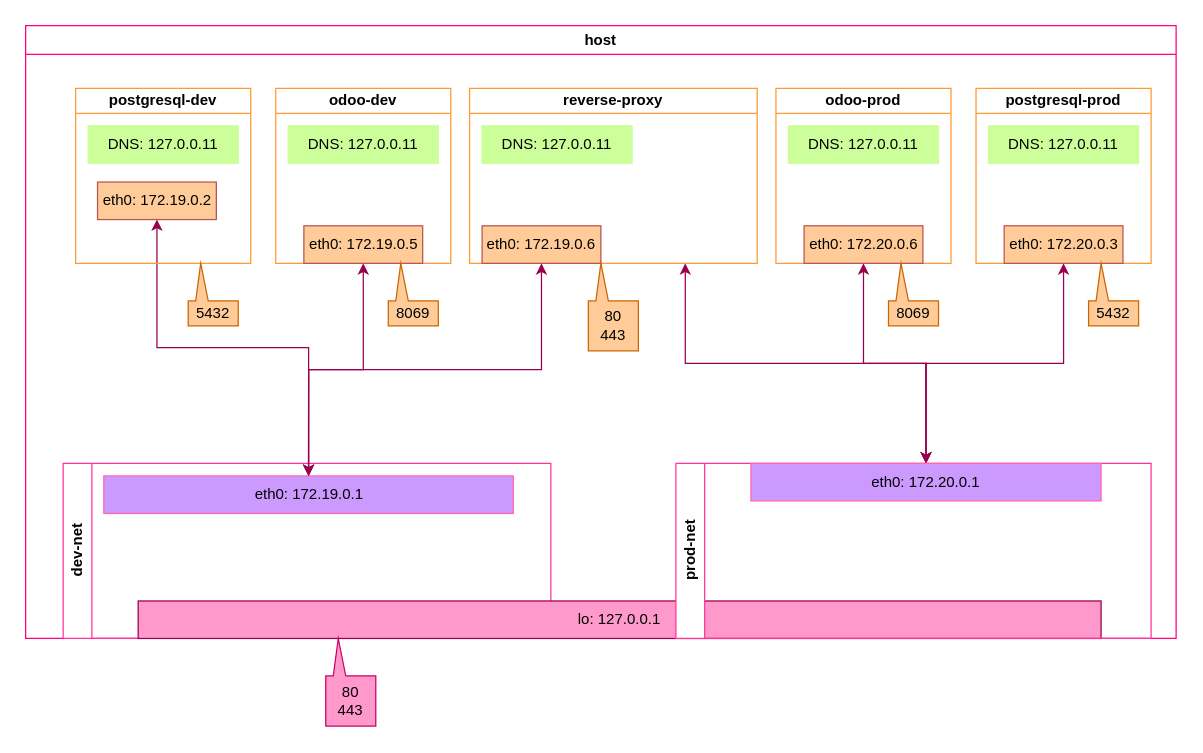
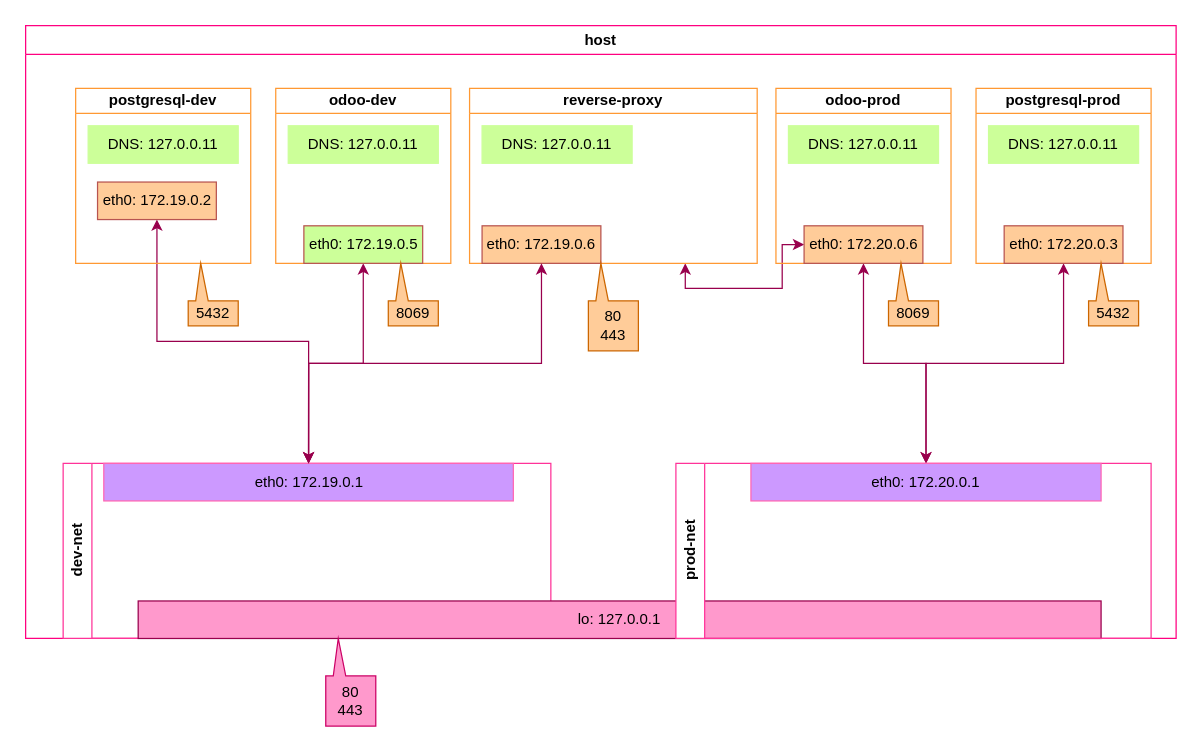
(363, 244) -> (363, 244)
(734, 363) -> (761, 288)
(308, 494) -> (308, 482)
